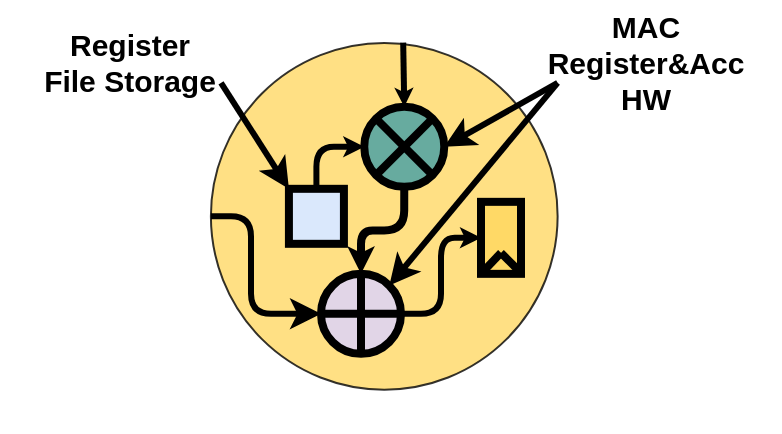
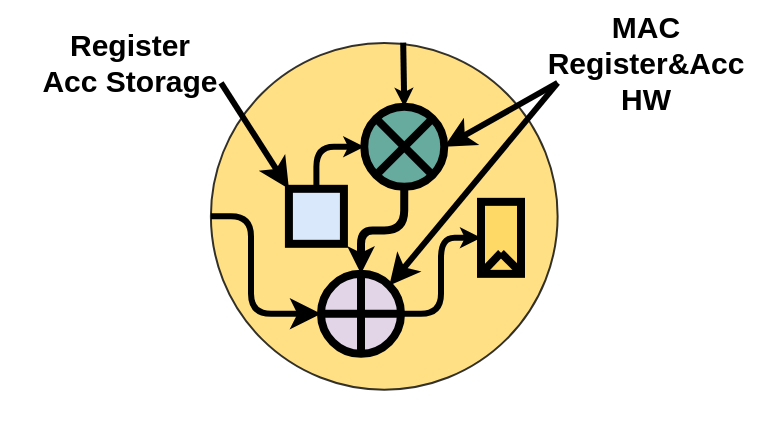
(131, 63) -> (131, 63)
